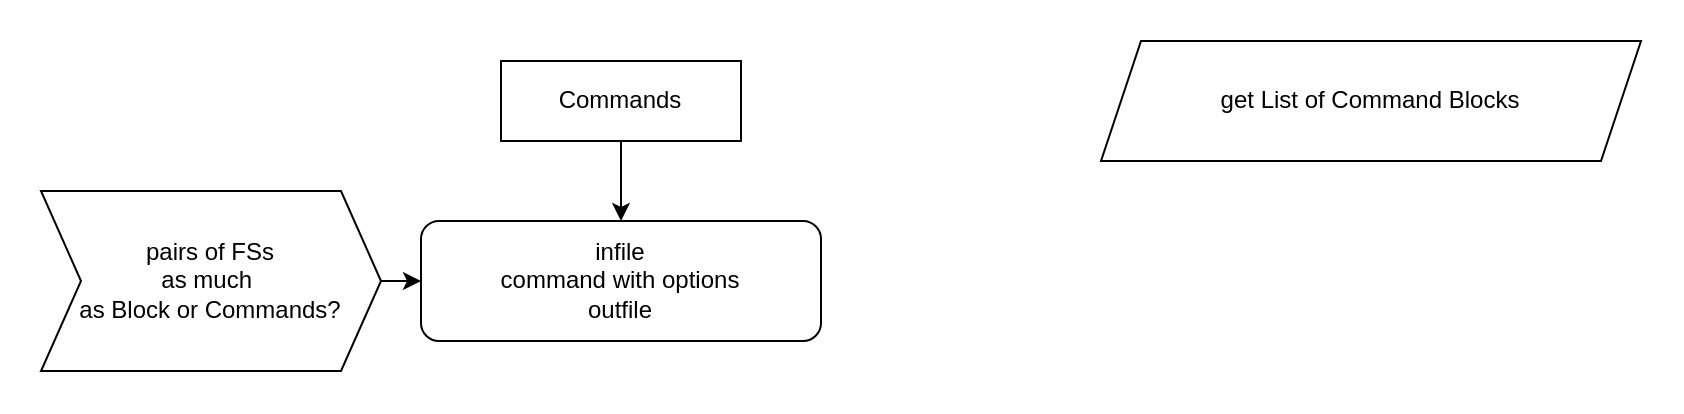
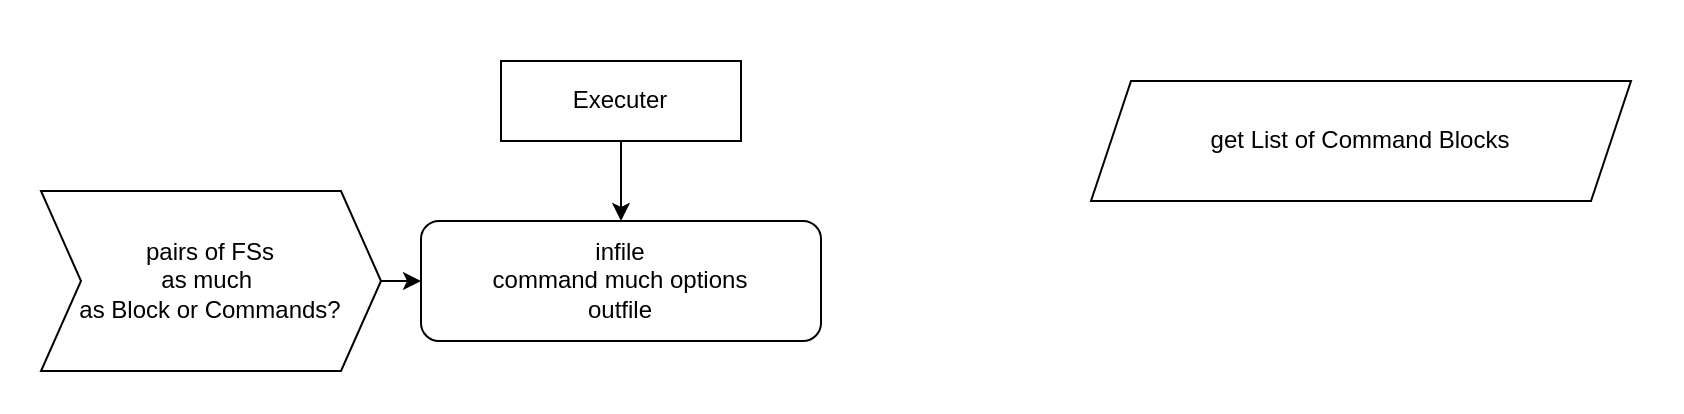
(621, 101) -> (621, 101)
(1371, 101) -> (1361, 141)
(621, 281) -> (621, 281)
